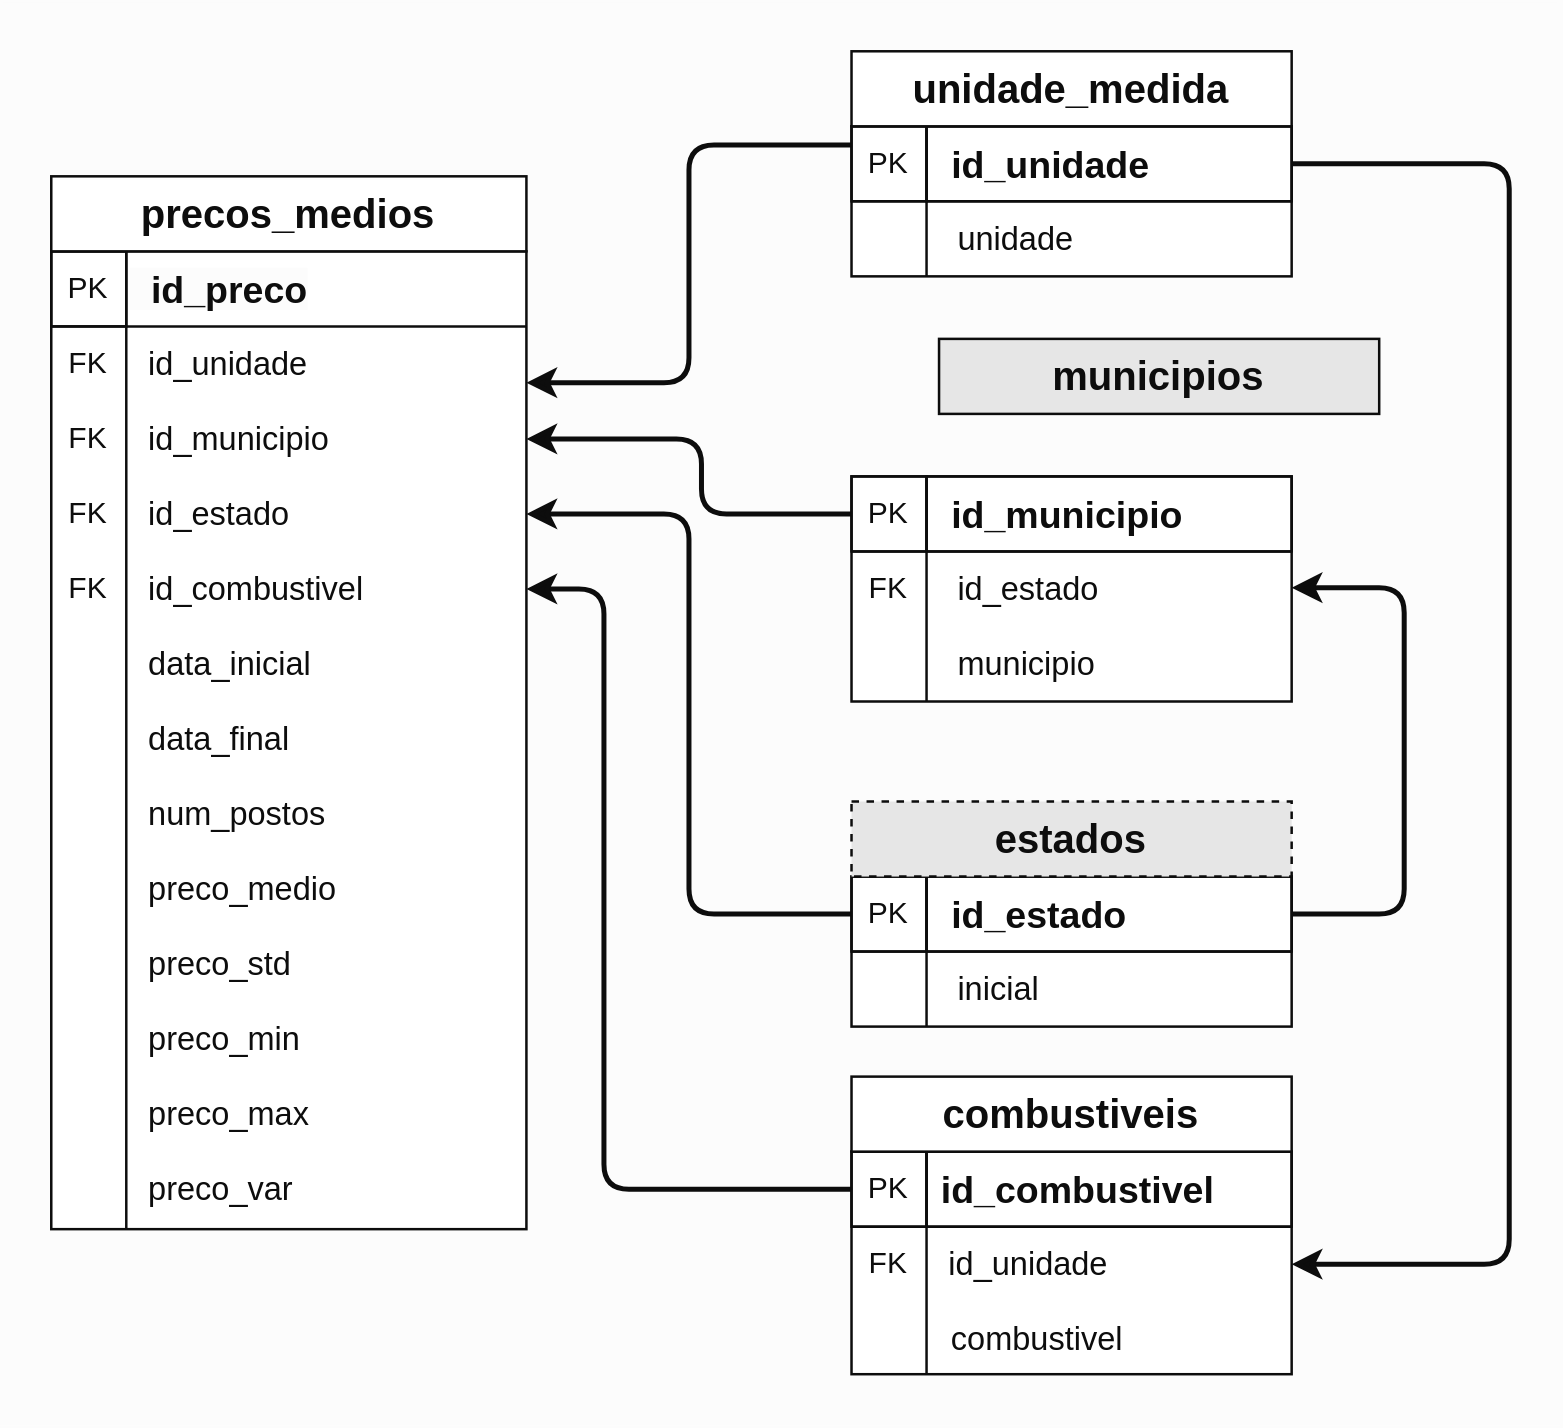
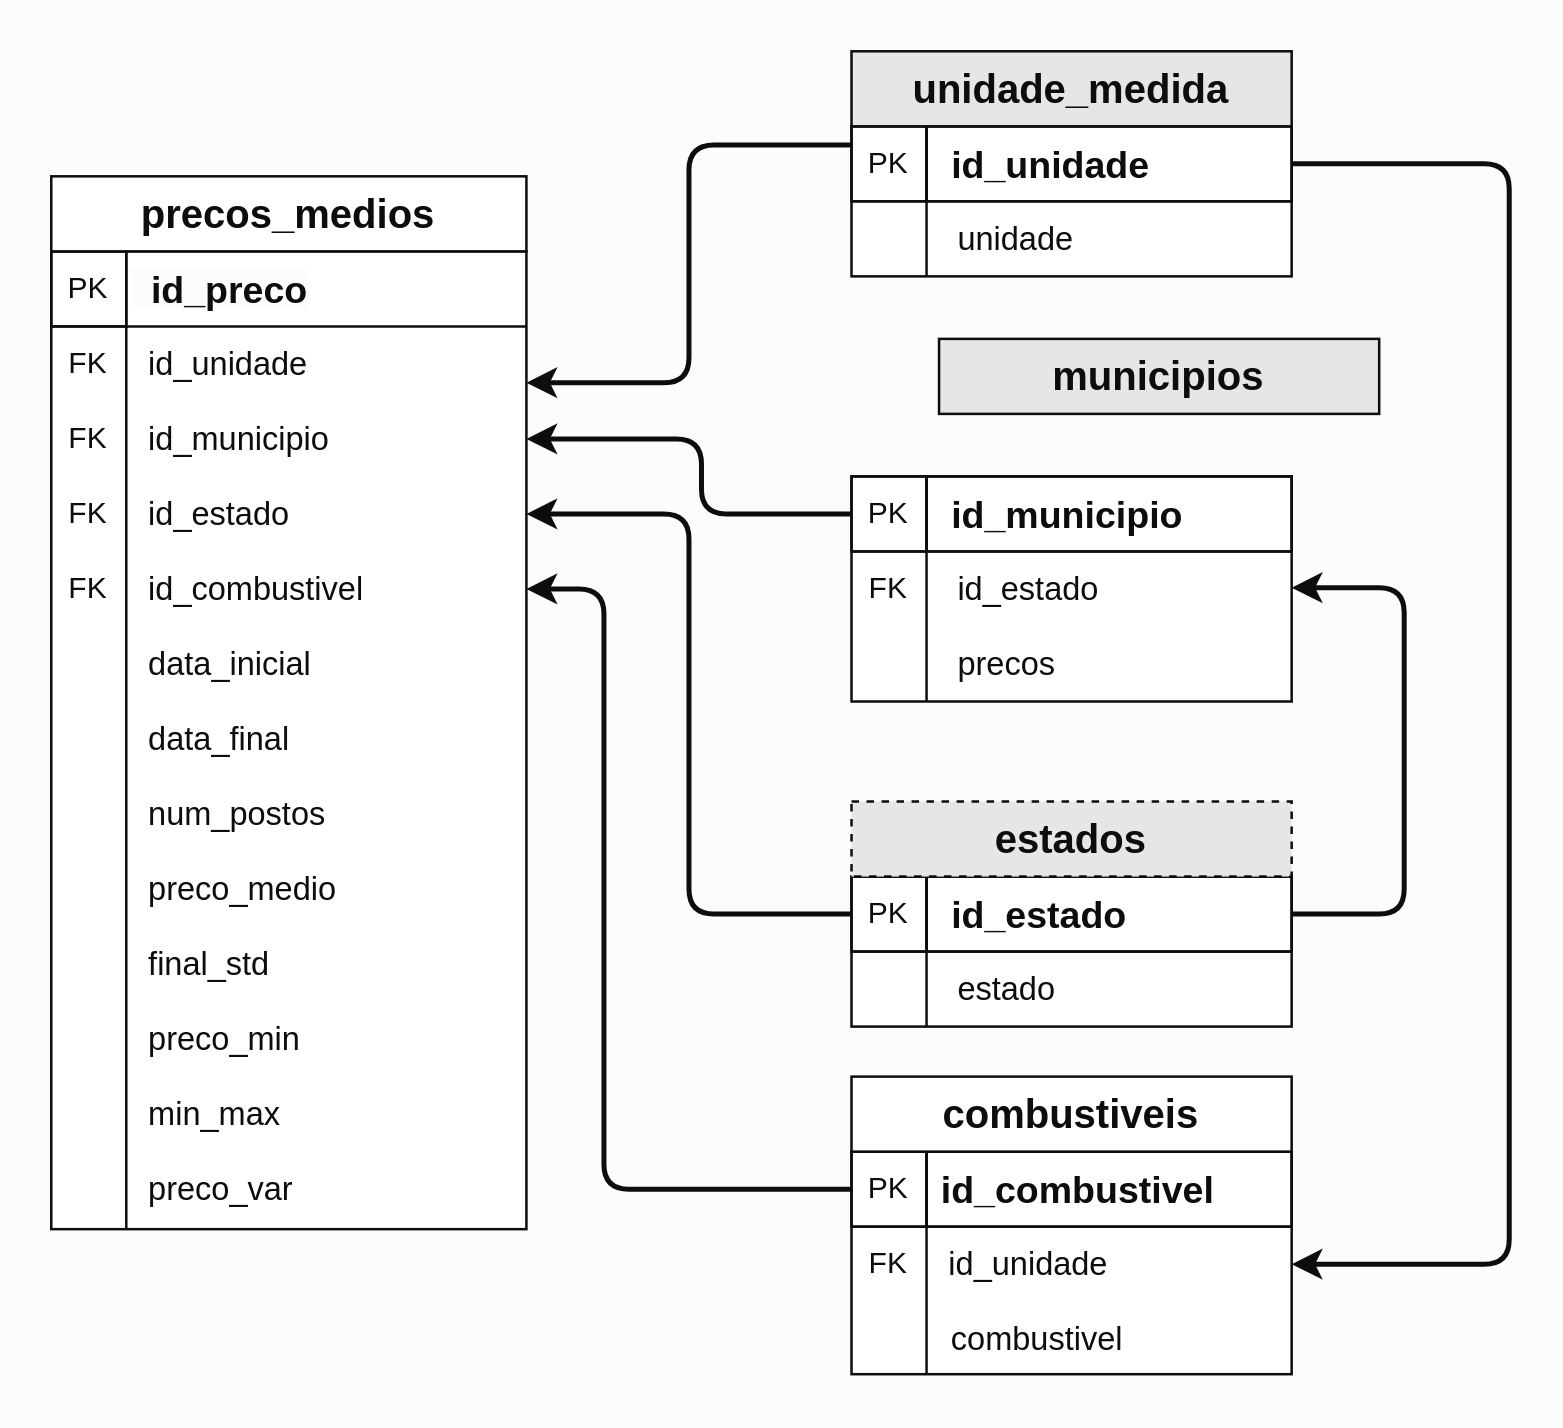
(1071, 89) -> (1071, 89)
(995, 664) -> (982, 664)
(213, 964) -> (205, 964)
(974, 989) -> (982, 989)
(213, 1114) -> (191, 1114)
